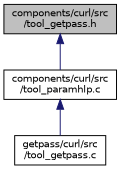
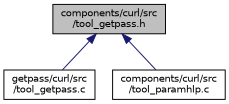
(60, 123) -> (76, 56)
